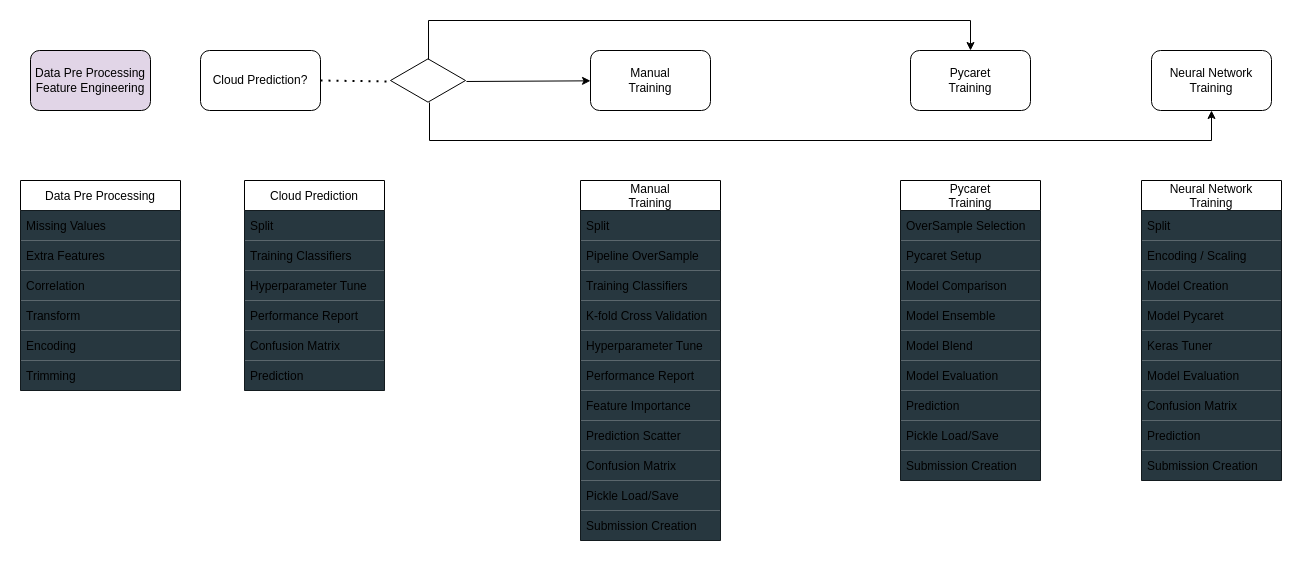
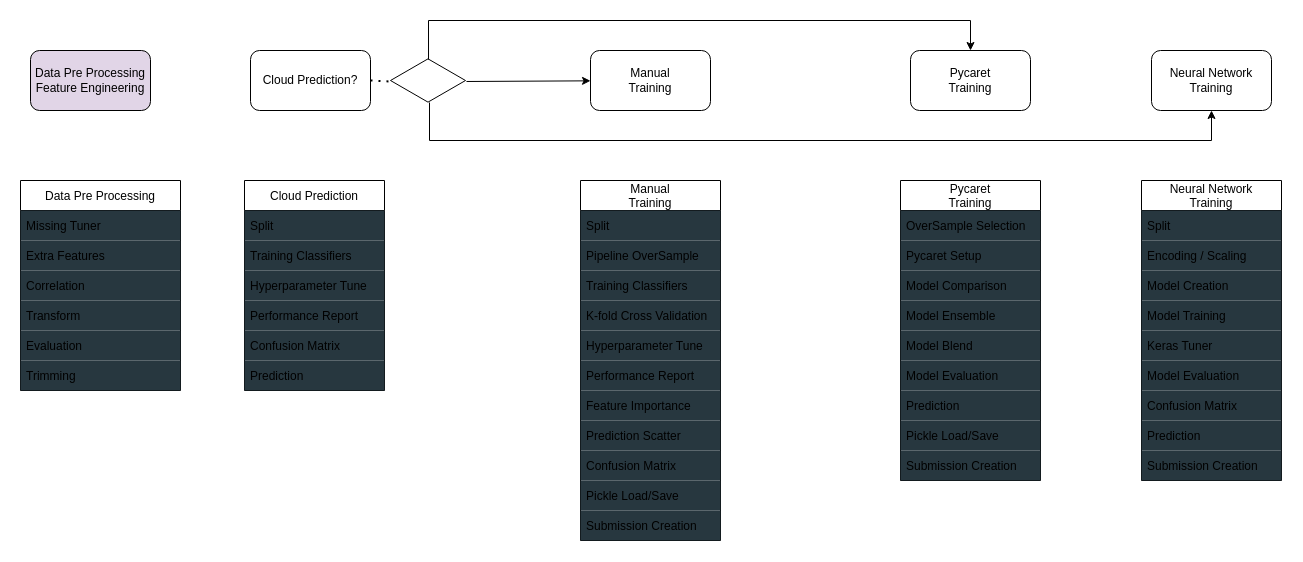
(261, 81) -> (311, 81)
(67, 226) -> (65, 226)
(1188, 316) -> (1188, 316)
(51, 346) -> (56, 346)
